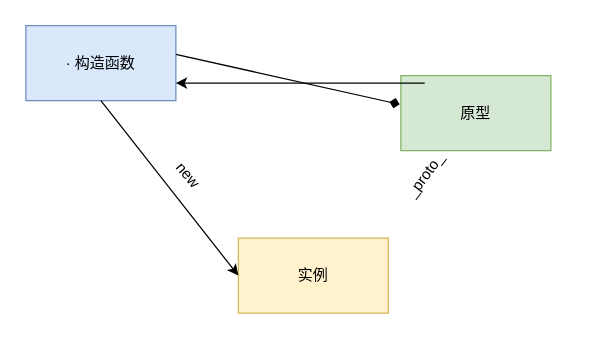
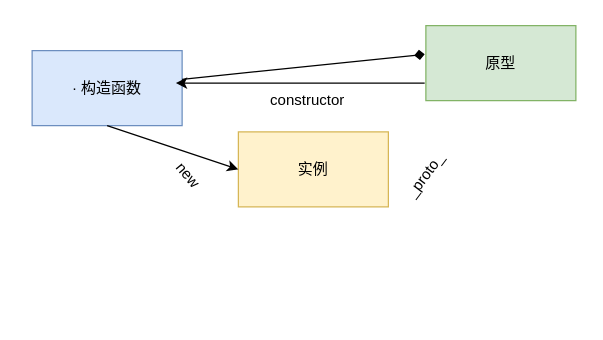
(101, 63) -> (107, 88)
none -> (307, 101)
(476, 113) -> (501, 63)
(313, 276) -> (313, 169)
